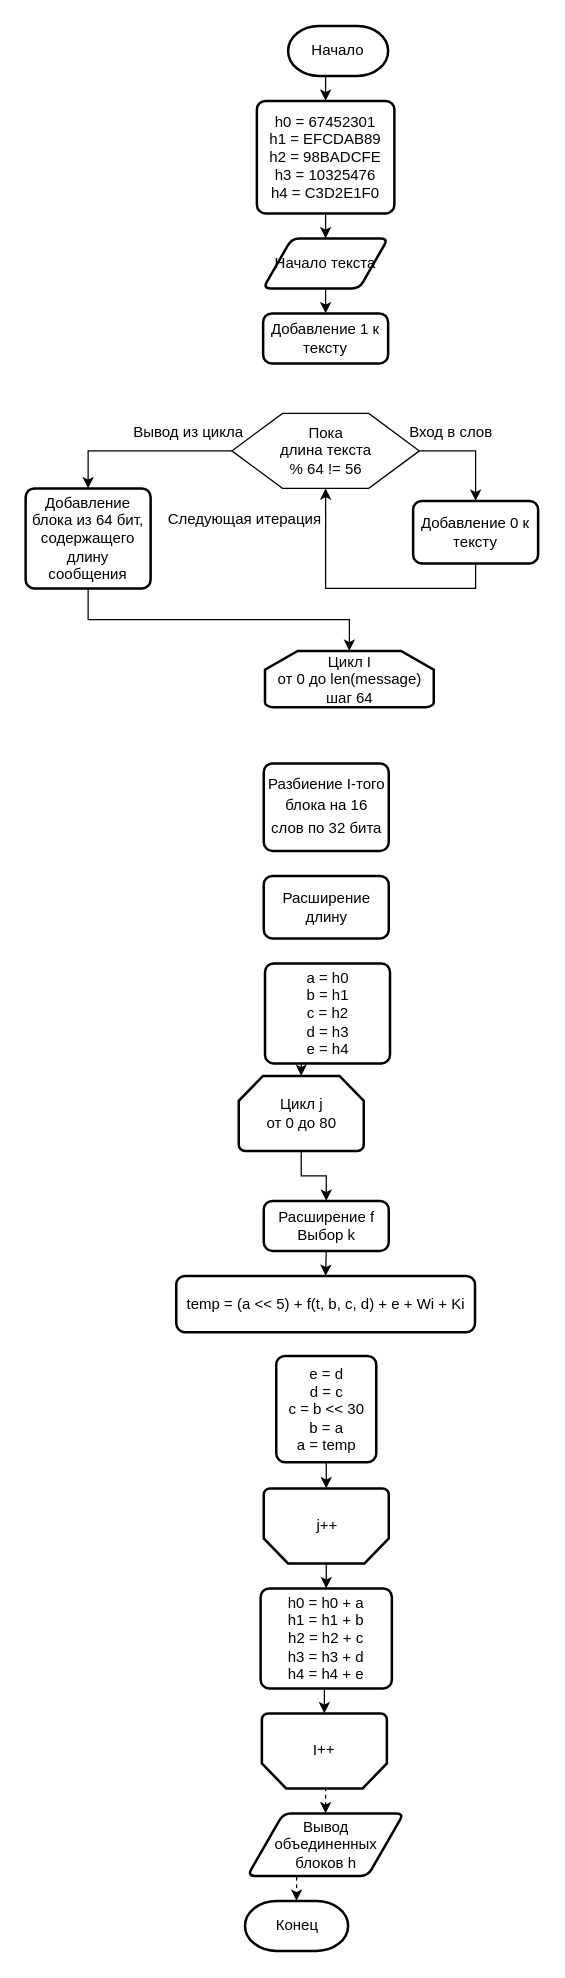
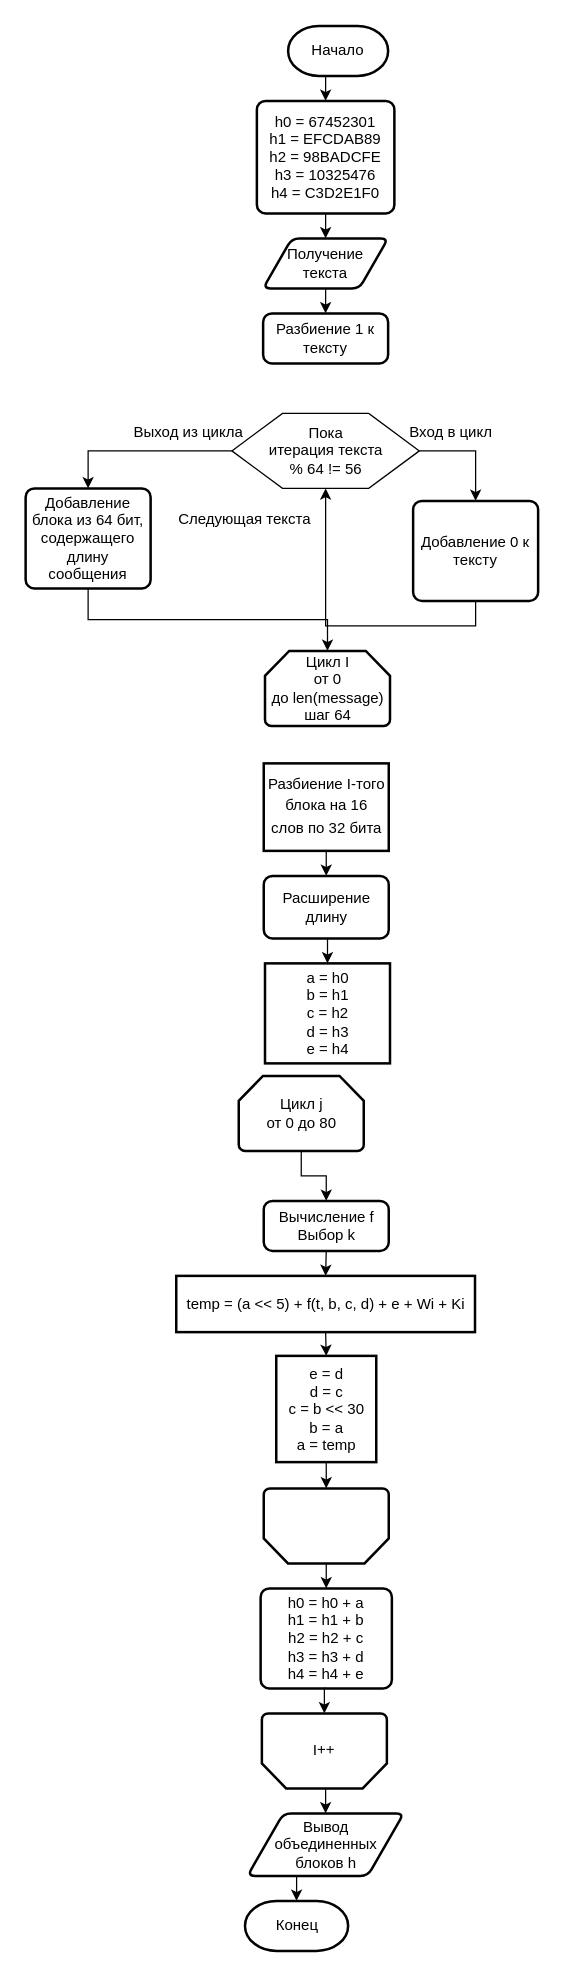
(326, 263) -> (326, 263)
(326, 338) -> (326, 338)
(189, 432) -> (189, 432)
(451, 432) -> (451, 432)
(326, 451) -> (326, 451)
(245, 519) -> (245, 519)
(476, 532) -> (476, 551)
(349, 679) -> (328, 688)
(326, 807) -> (326, 807)
none -> (326, 859)
none -> (328, 946)
(328, 1013) -> (328, 1013)
(302, 1063) -> none
(327, 1226) -> (327, 1226)
(326, 1304) -> (326, 1304)
none -> (326, 1339)
(326, 1409) -> (326, 1409)
(326, 1526) -> none
(326, 1796) -> (326, 1796)
(297, 1886) -> (297, 1886)
